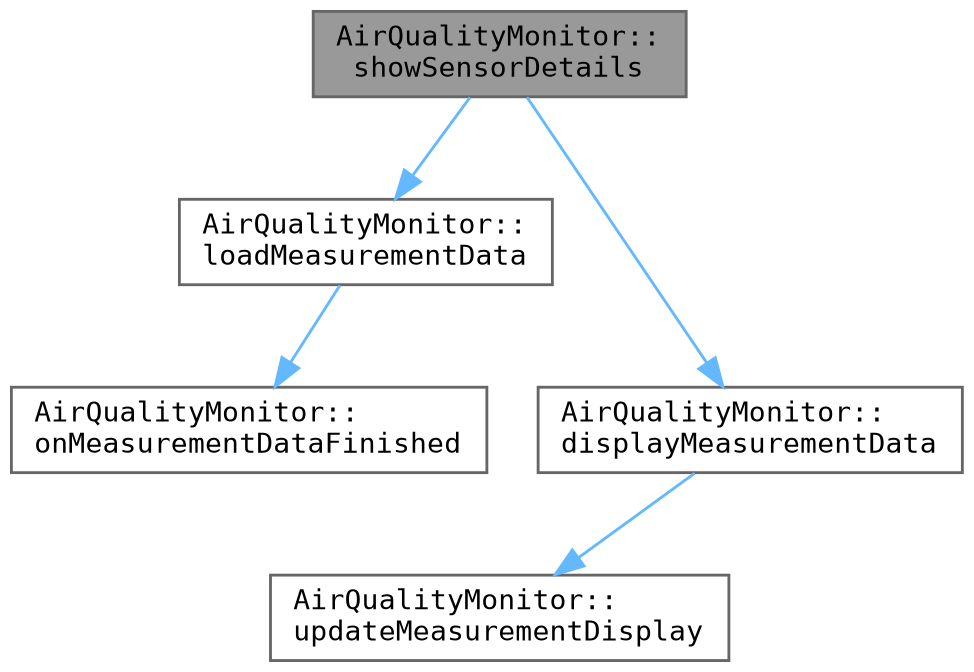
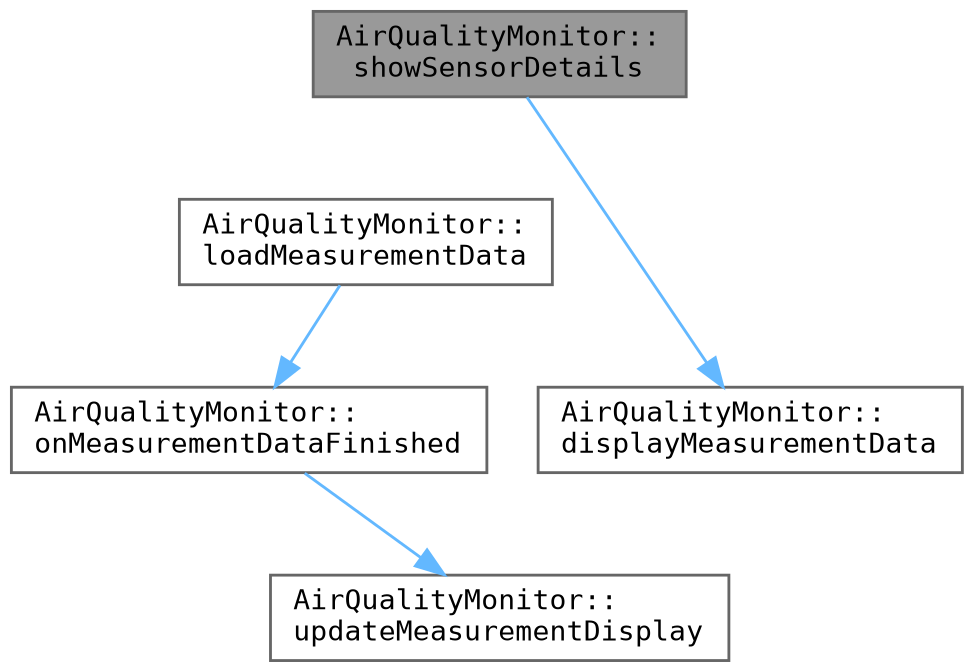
(441, 136) -> none
(637, 515) -> (363, 515)
